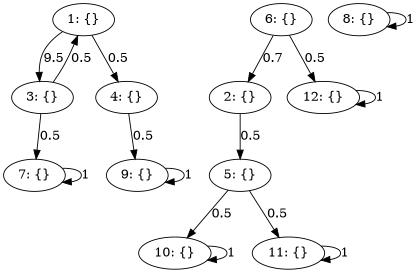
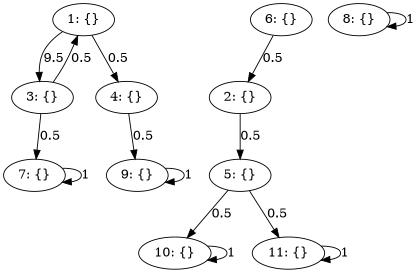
(273, 59) -> (273, 59)
(323, 97) -> none
